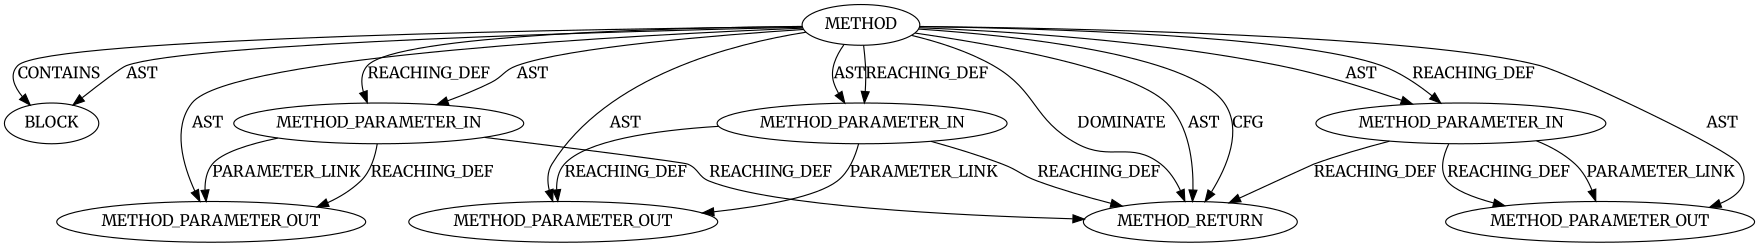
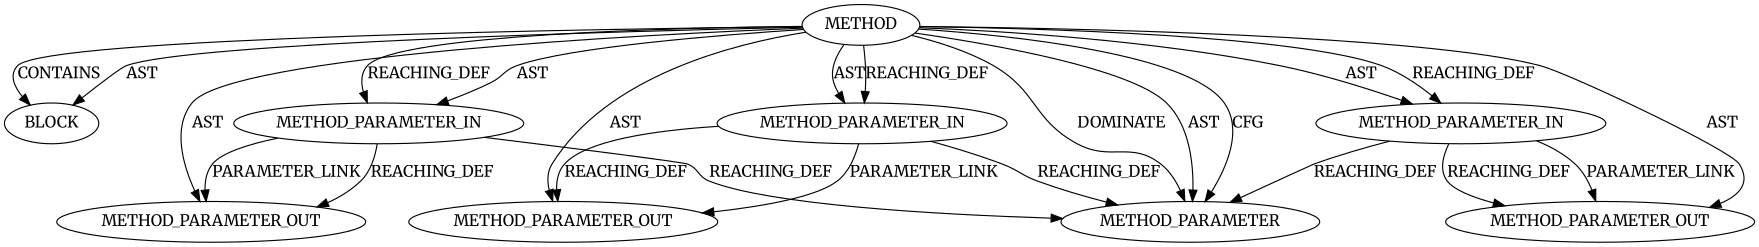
(1190, 222) -> (1190, 222)
